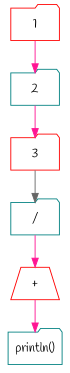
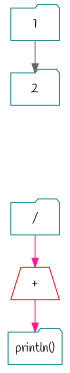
(35, 24) -> (35, 24)
(35, 52) -> (35, 52)
(35, 154) -> none
